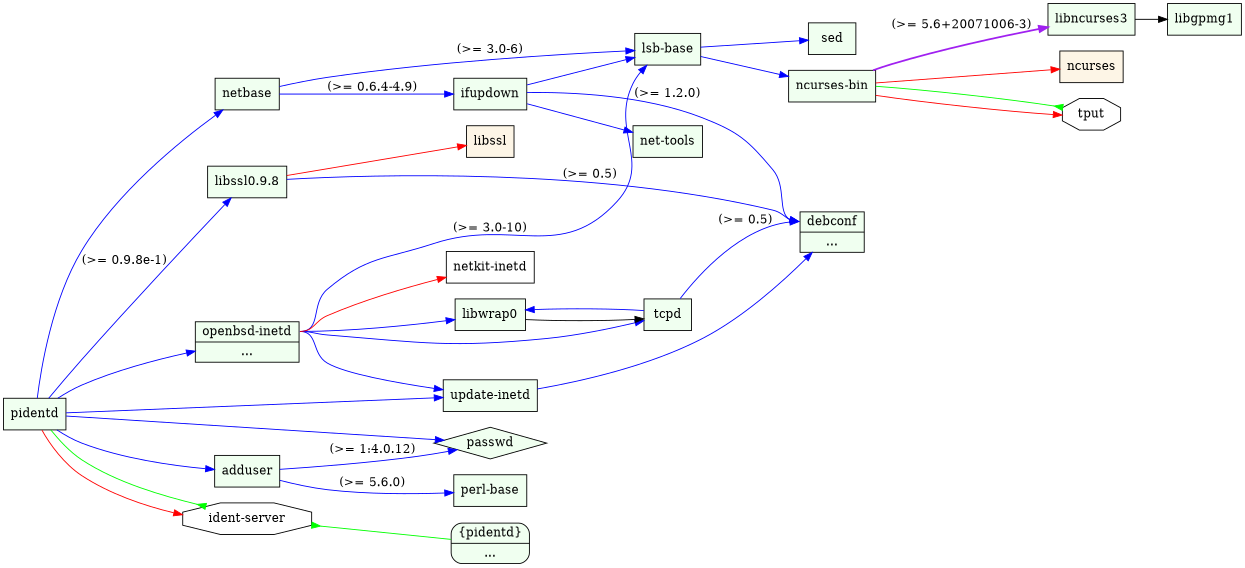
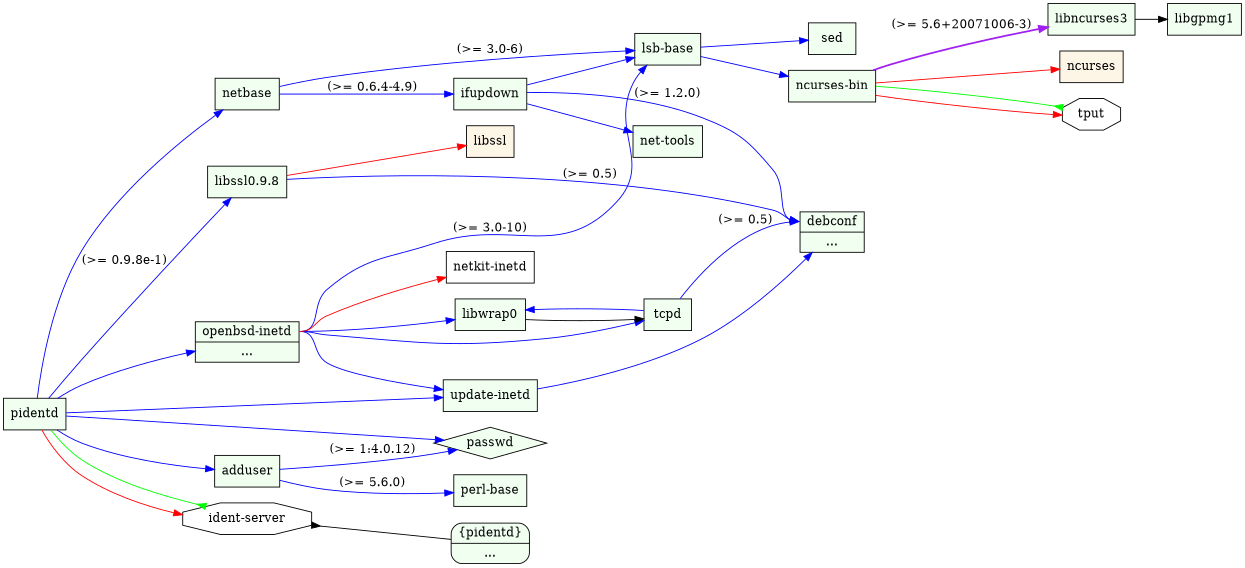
(386, 533) -> (386, 533)
